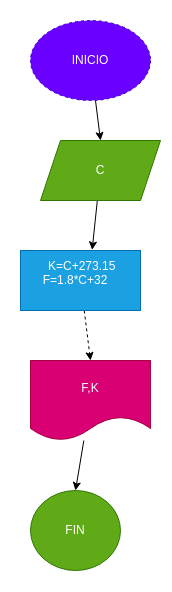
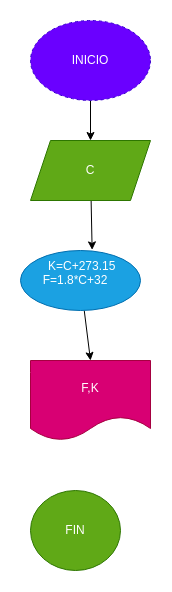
(101, 171) -> (91, 171)
(81, 281) -> (81, 281)
(87, 332) -> (87, 332)
(80, 462) -> none
